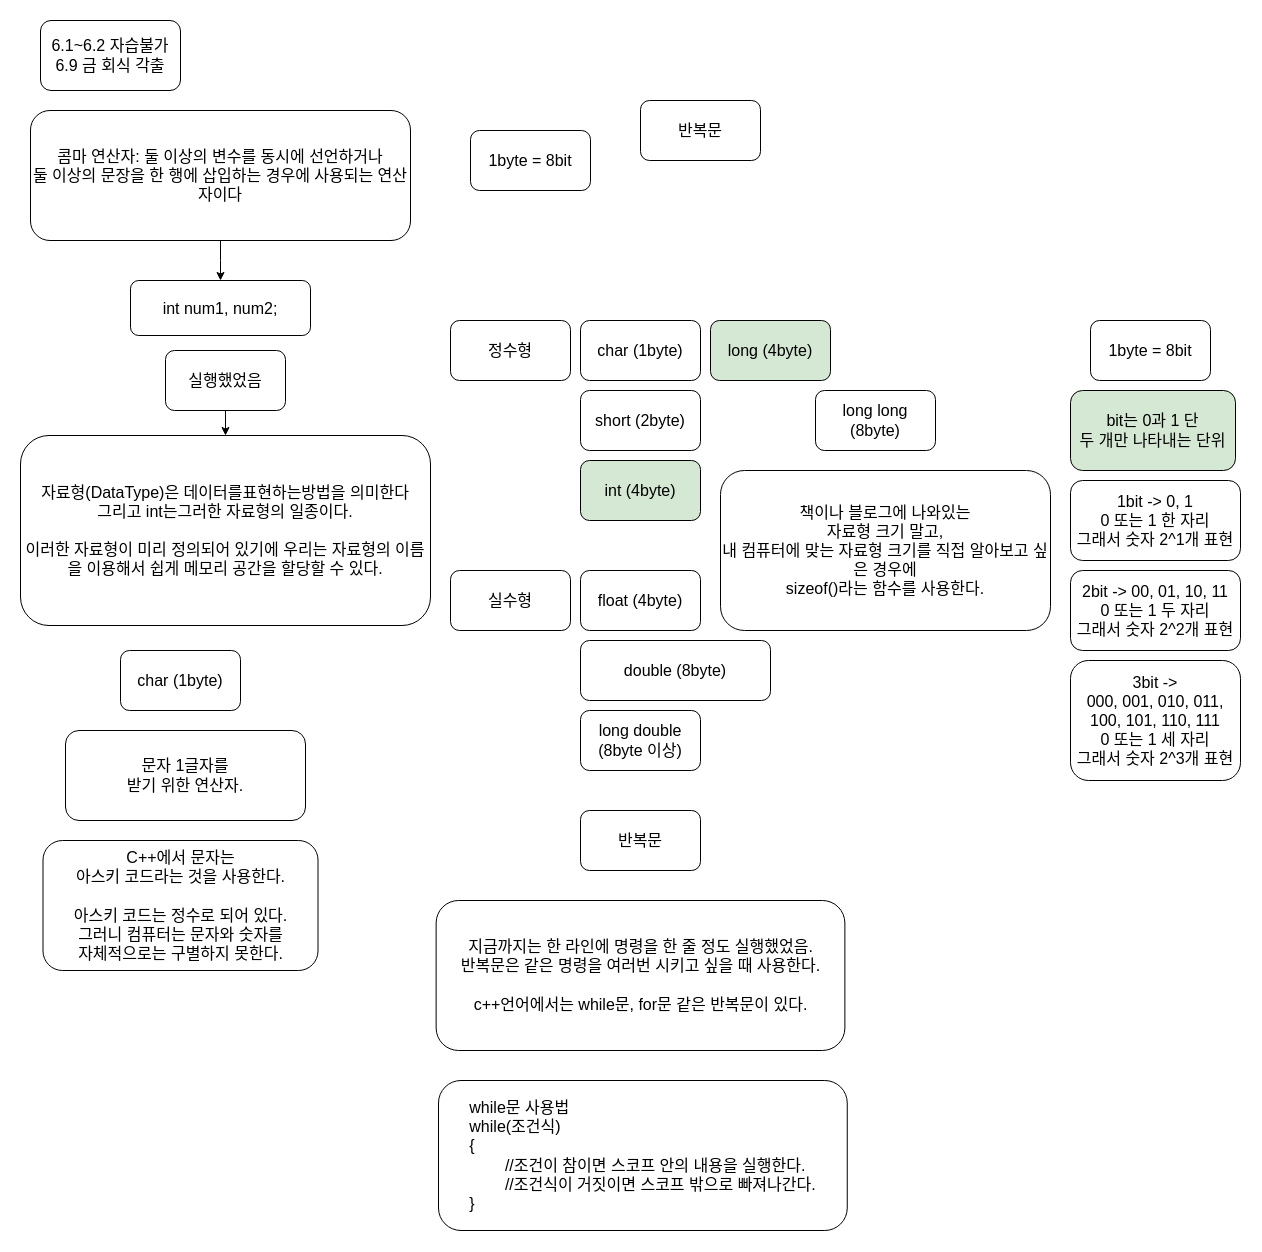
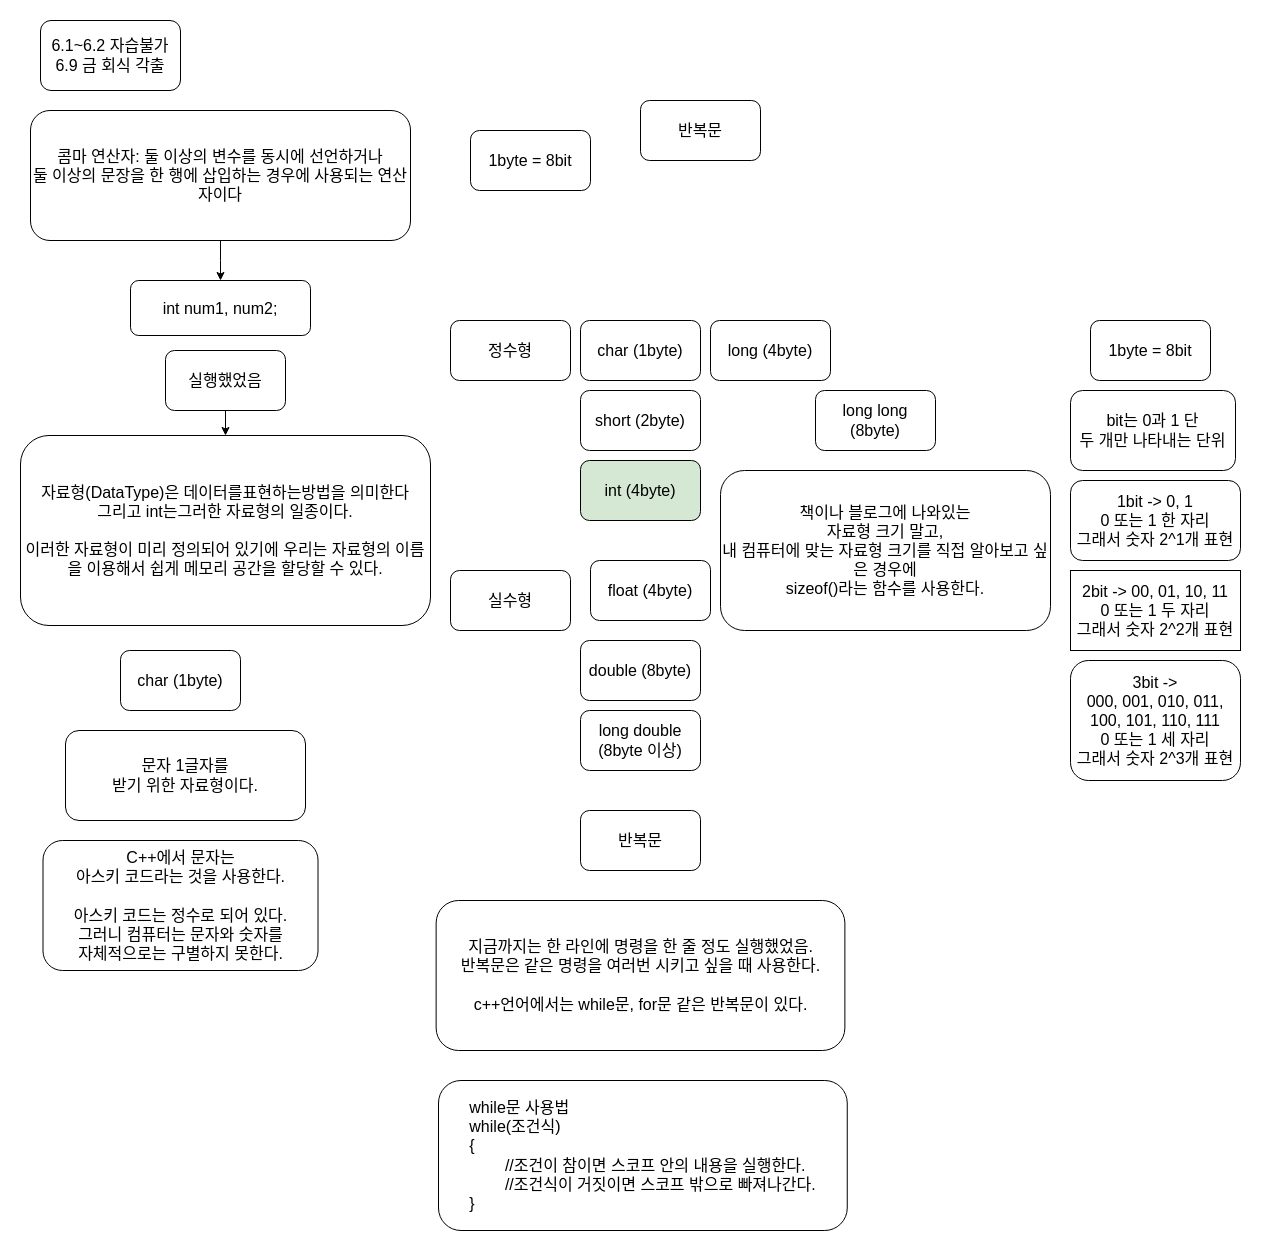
(771, 351) -> (771, 351)
(1153, 431) -> (1153, 431)
(641, 601) -> (651, 591)
(1156, 611) -> (1156, 611)
(676, 671) -> (641, 671)
(186, 776) -> (186, 776)
